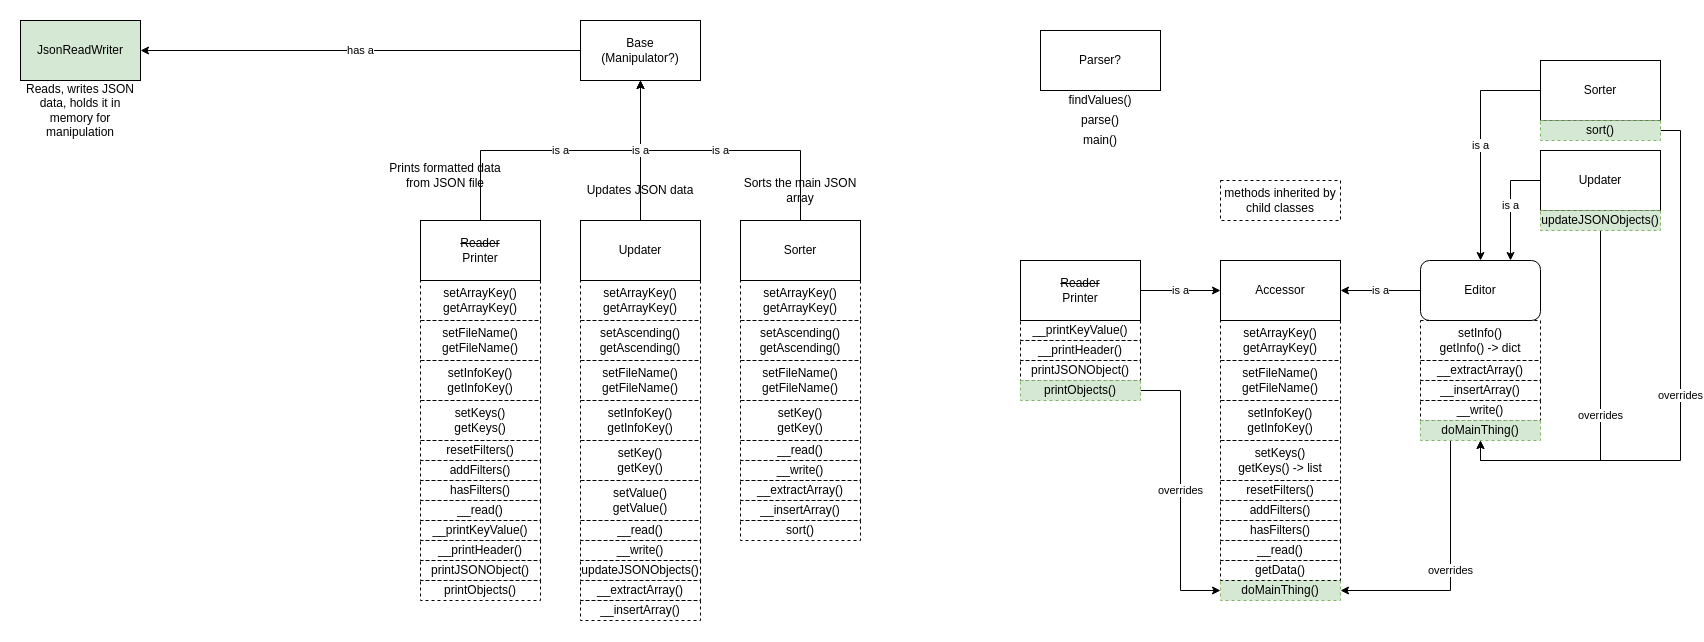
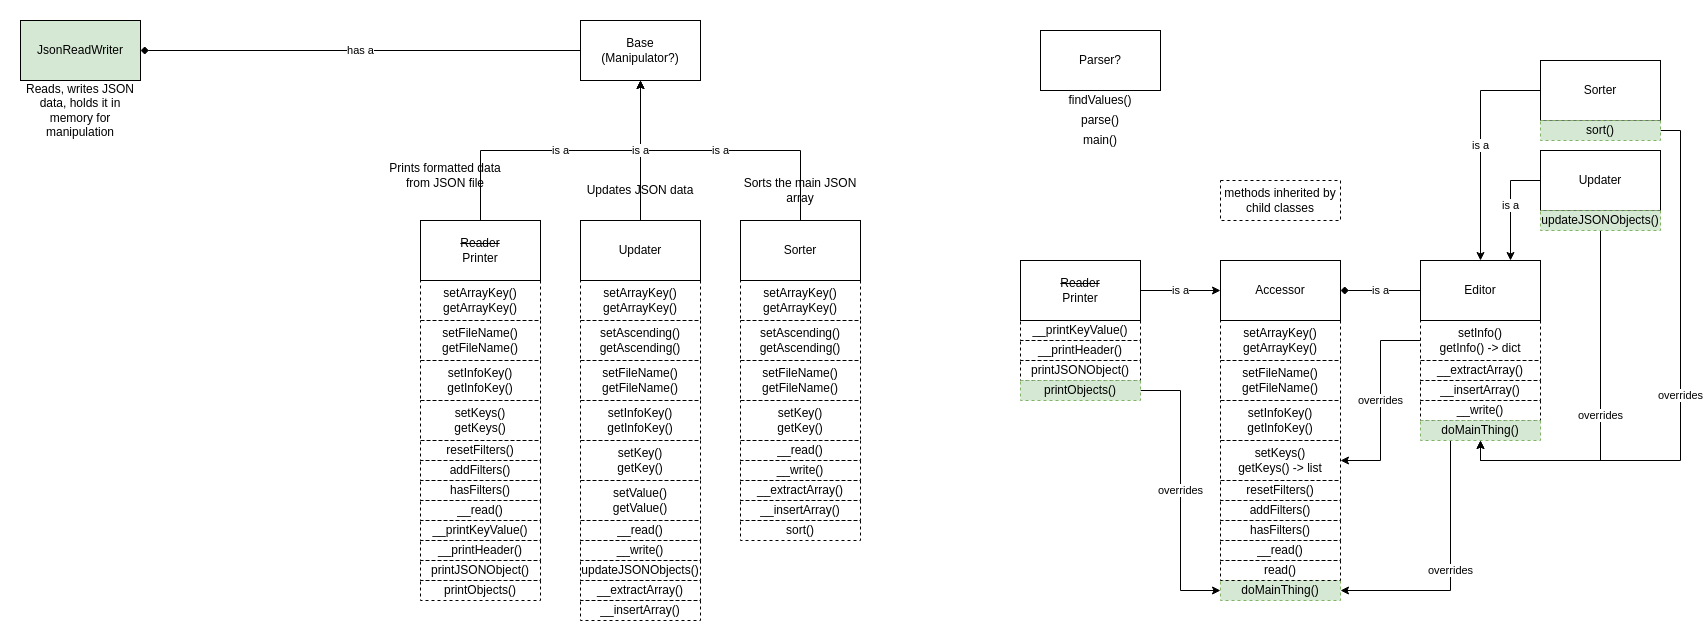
(148, 51) -> (149, 51)
(1348, 291) -> (1349, 291)
(1481, 291) -> (1481, 291)
none -> (1381, 397)
(1281, 571) -> (1281, 571)
